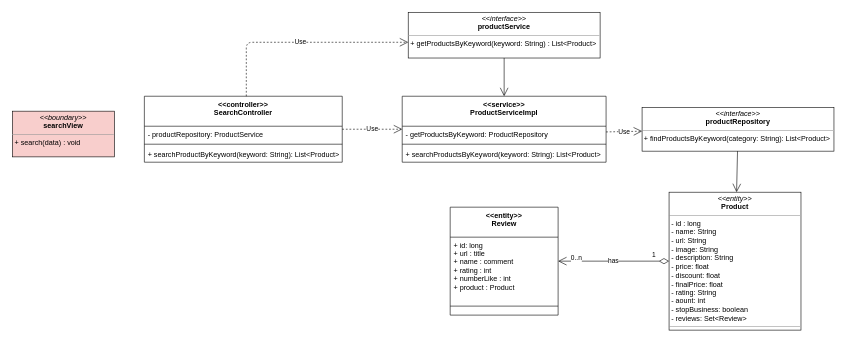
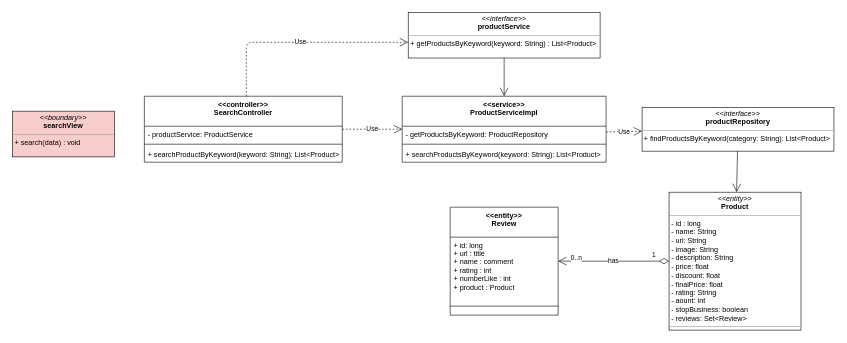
(213, 134) -> (207, 134)
